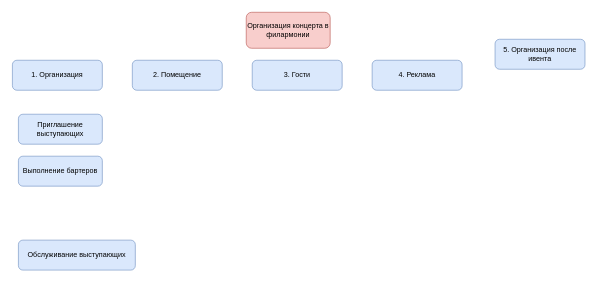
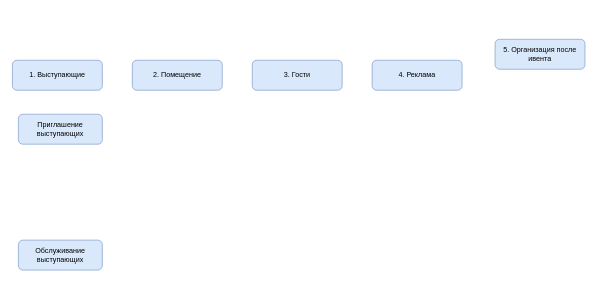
(288, 30) -> none
(57, 75) -> (57, 75)
(60, 171) -> none
(77, 255) -> (60, 255)
